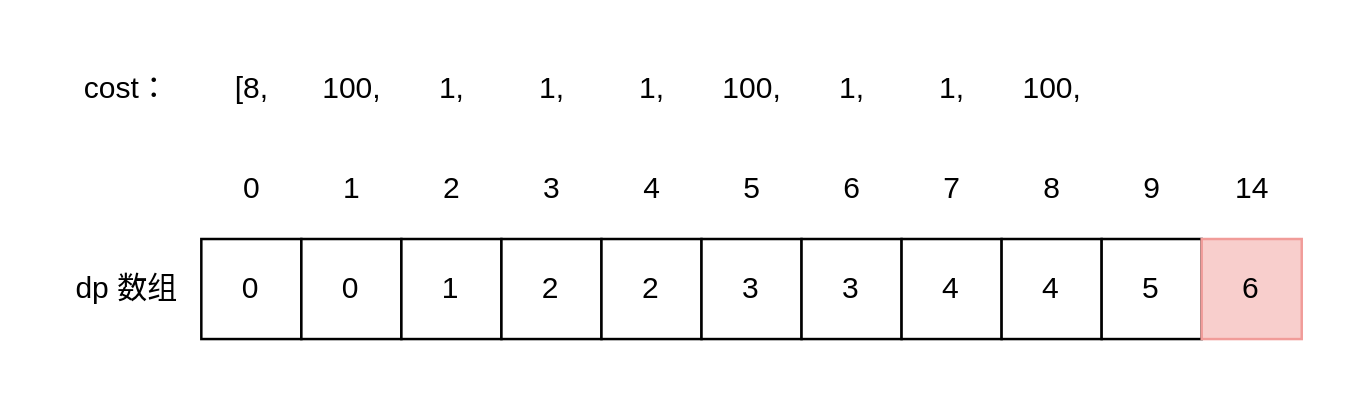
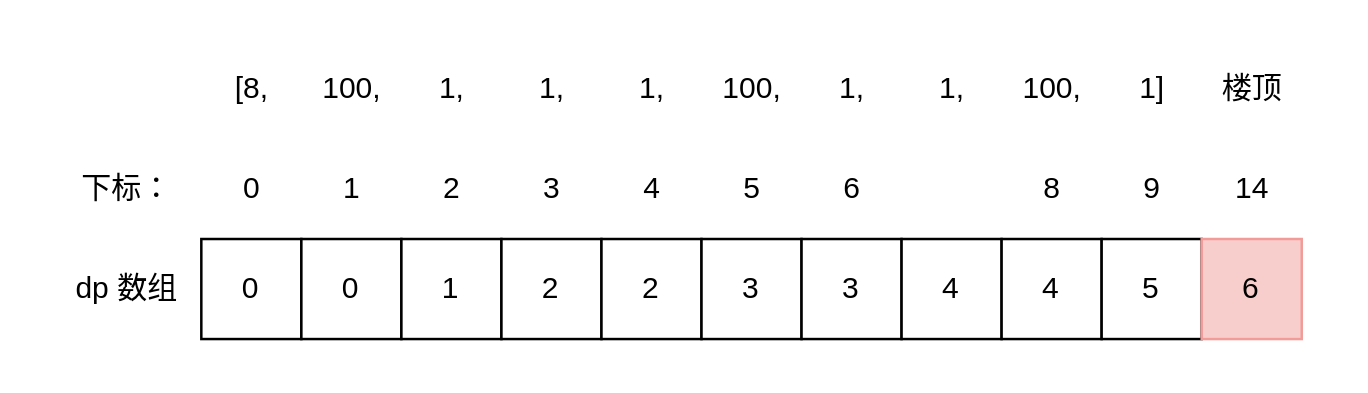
(126, 89) -> none
none -> (1151, 89)
none -> (1251, 89)
none -> (126, 189)
(951, 189) -> none
